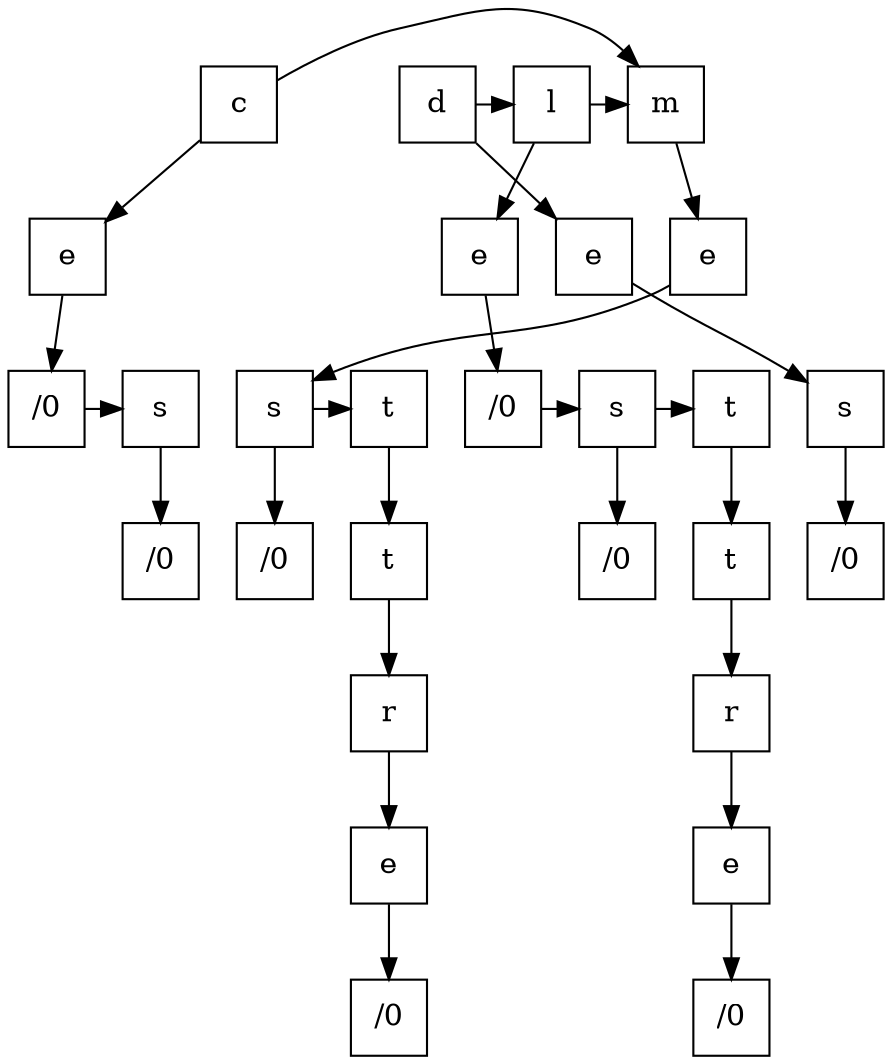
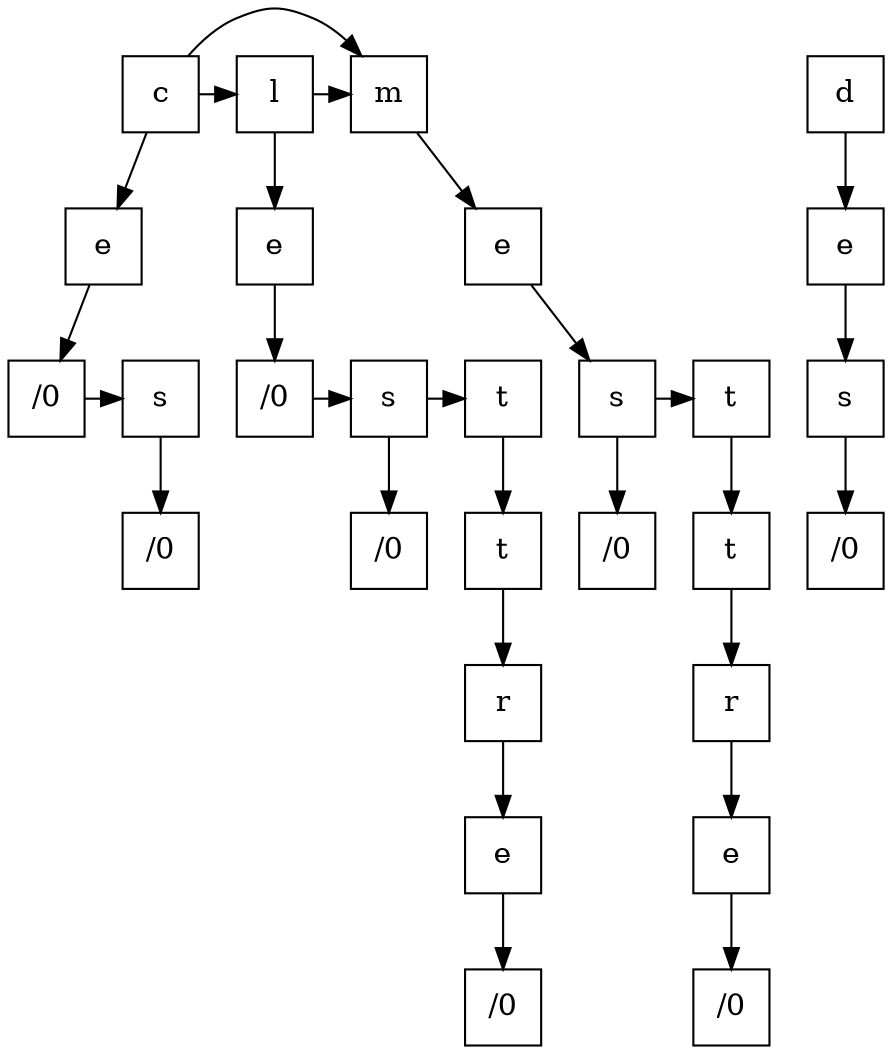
(484, 105) -> (207, 94)
